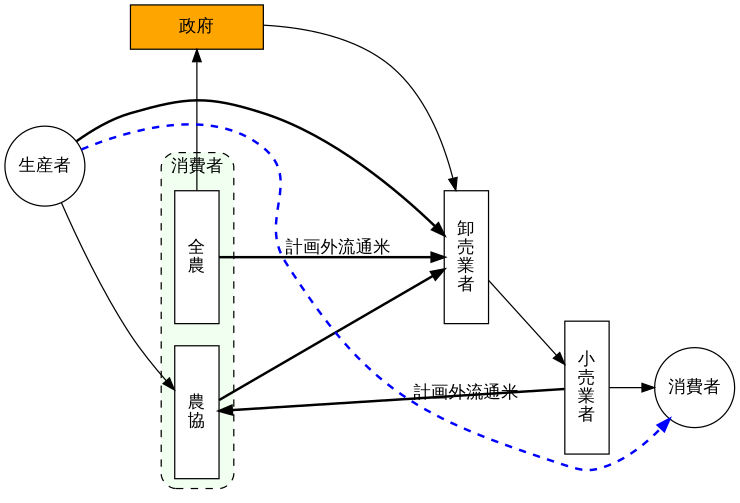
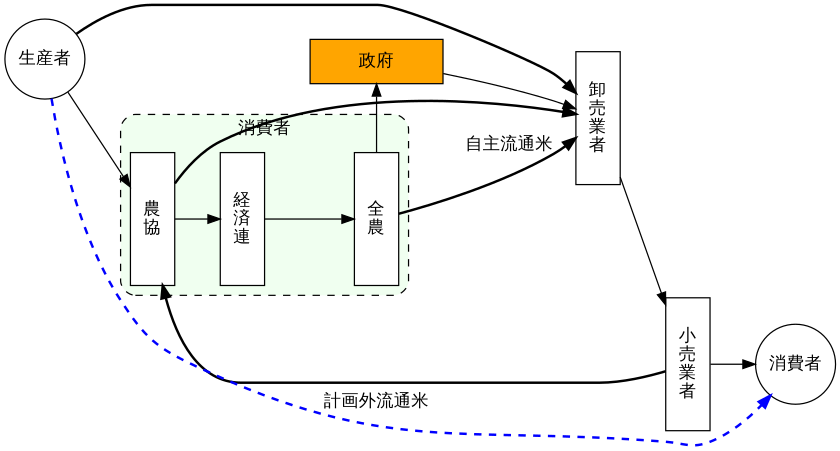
none -> (242, 219)
(338, 248) -> (509, 145)
